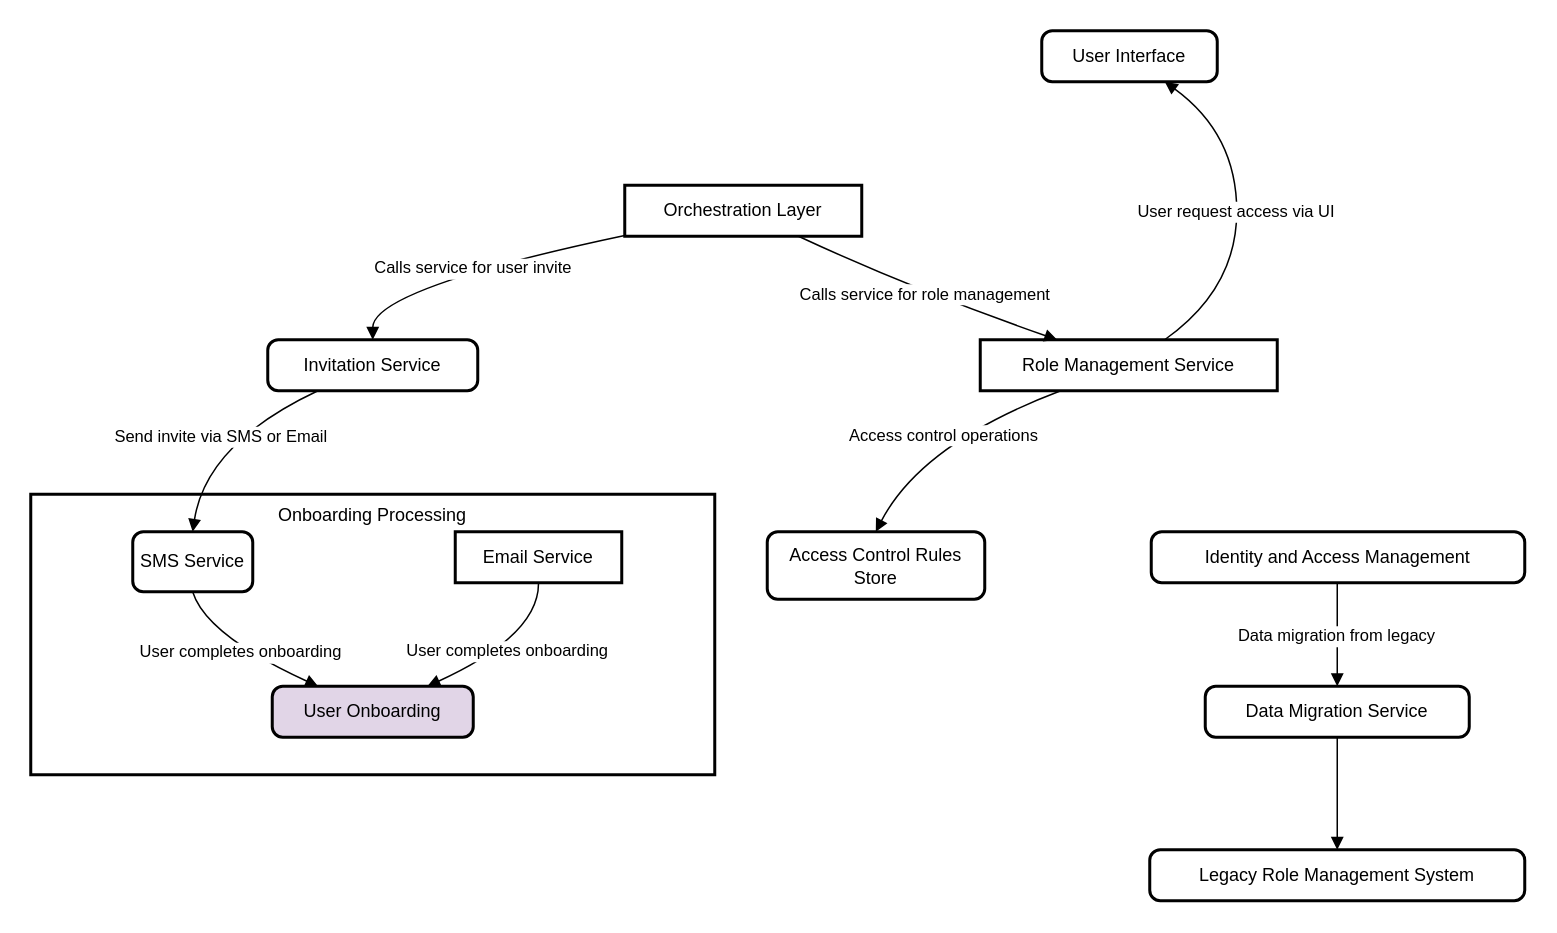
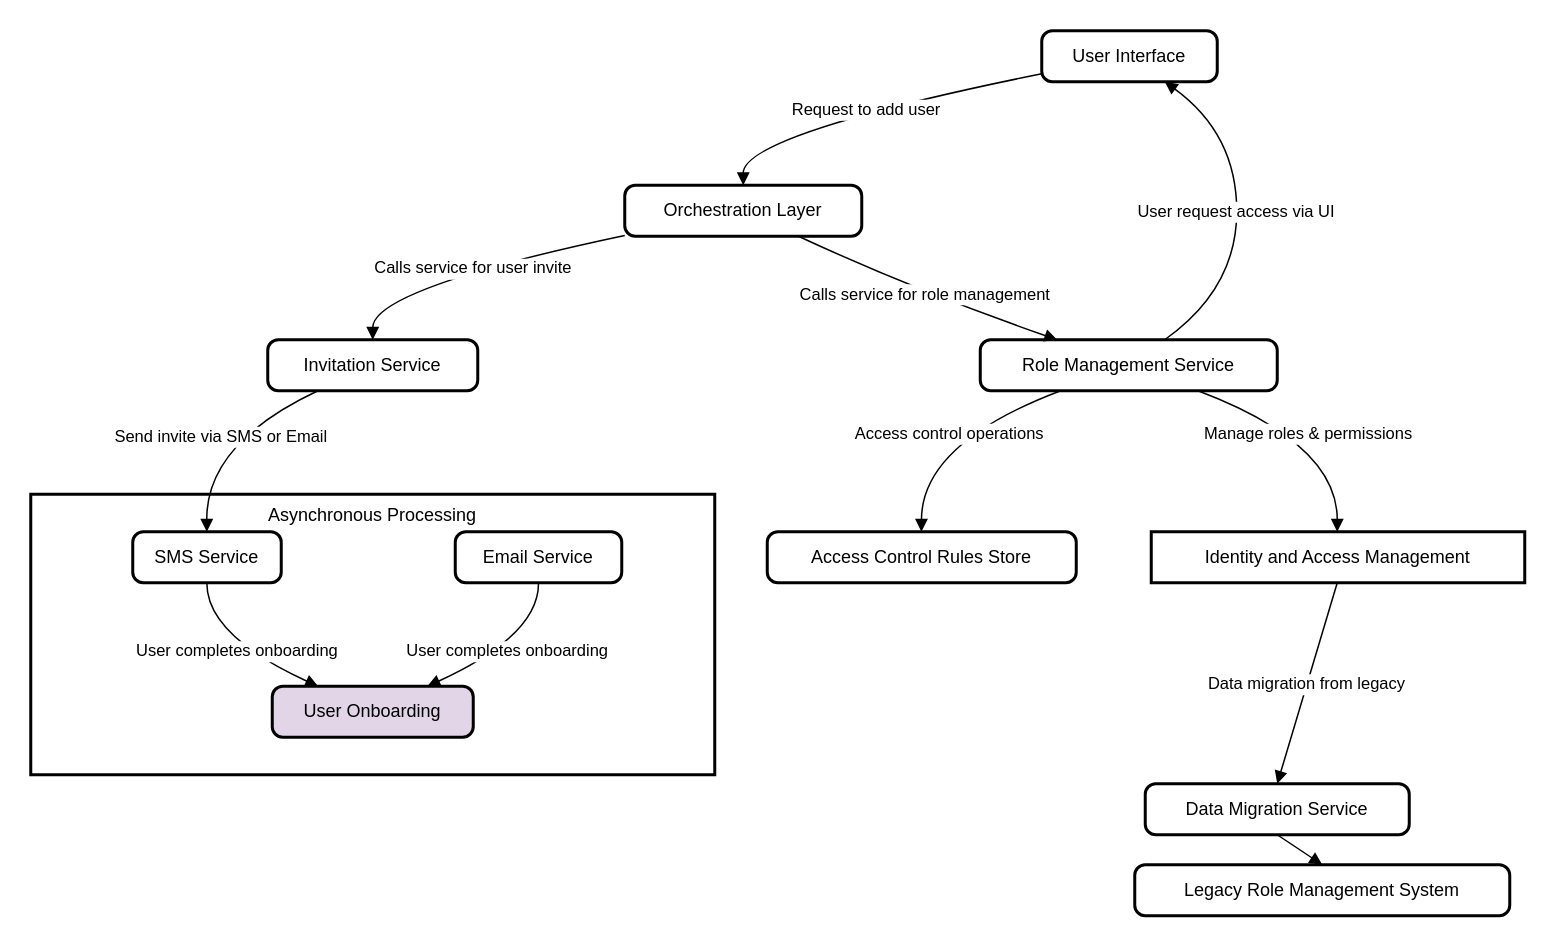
none -> (980, 87)
(743, 211) -> (743, 211)
(1129, 365) -> (1129, 365)
none -> (1287, 437)
(373, 516) -> (373, 516)
(539, 557) -> (539, 557)
(1338, 557) -> (1338, 557)
(193, 562) -> (207, 557)
(876, 566) -> (922, 557)
(1337, 712) -> (1277, 809)
(1337, 875) -> (1322, 890)
